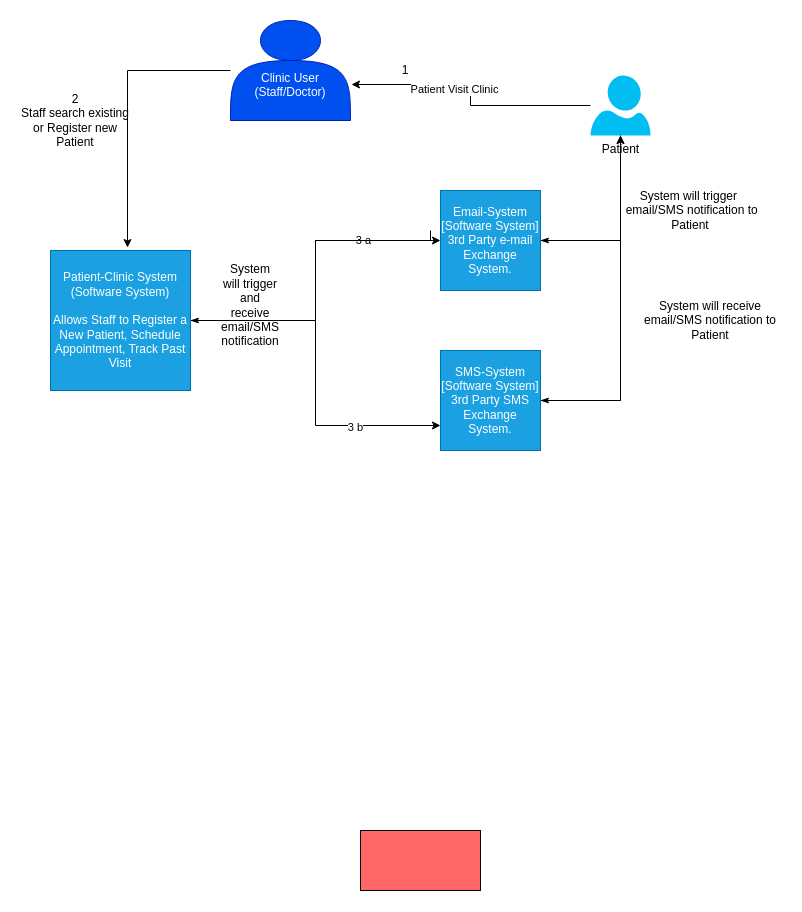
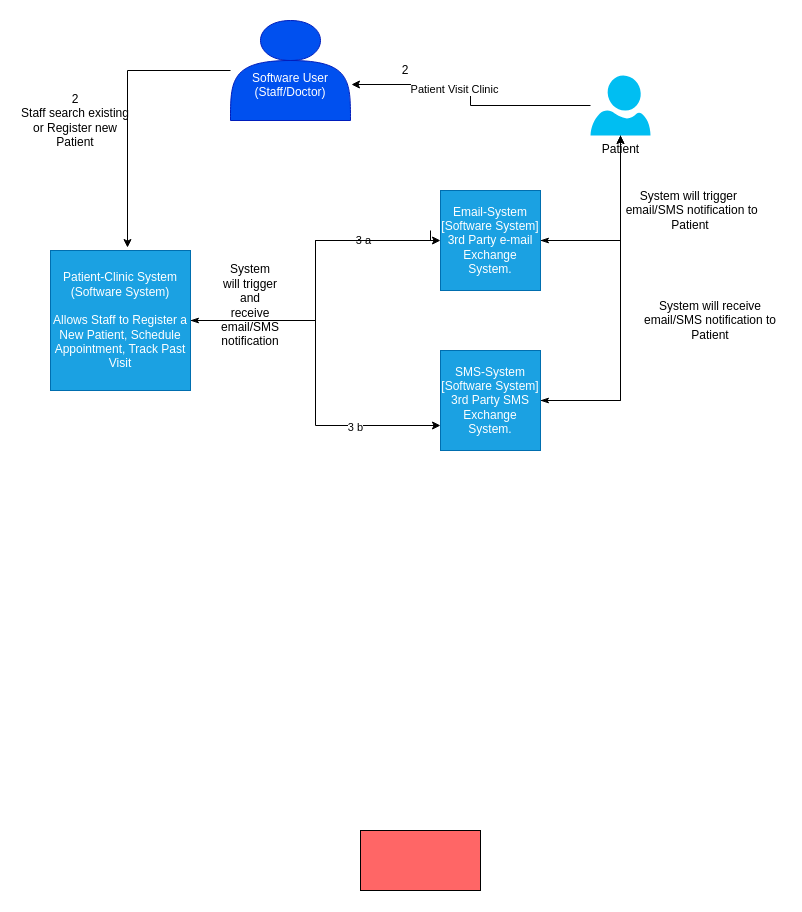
(291, 71) -> (291, 71)
(406, 71) -> (406, 71)
